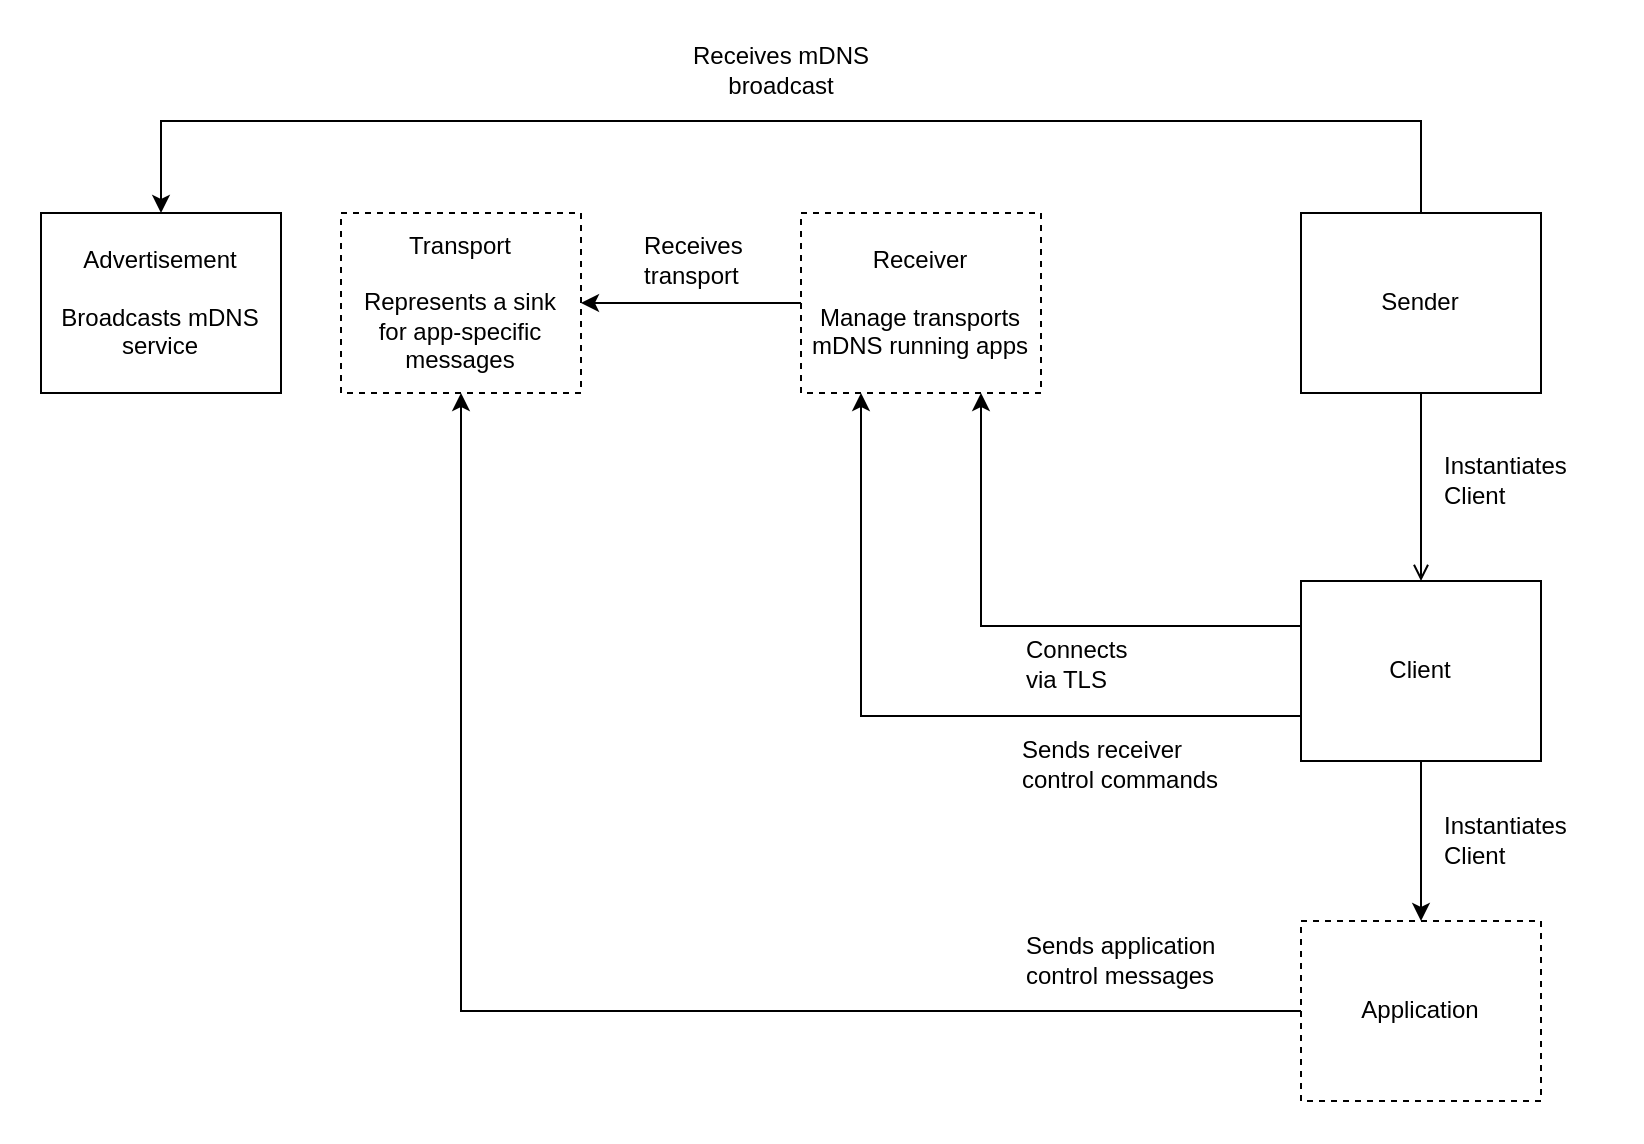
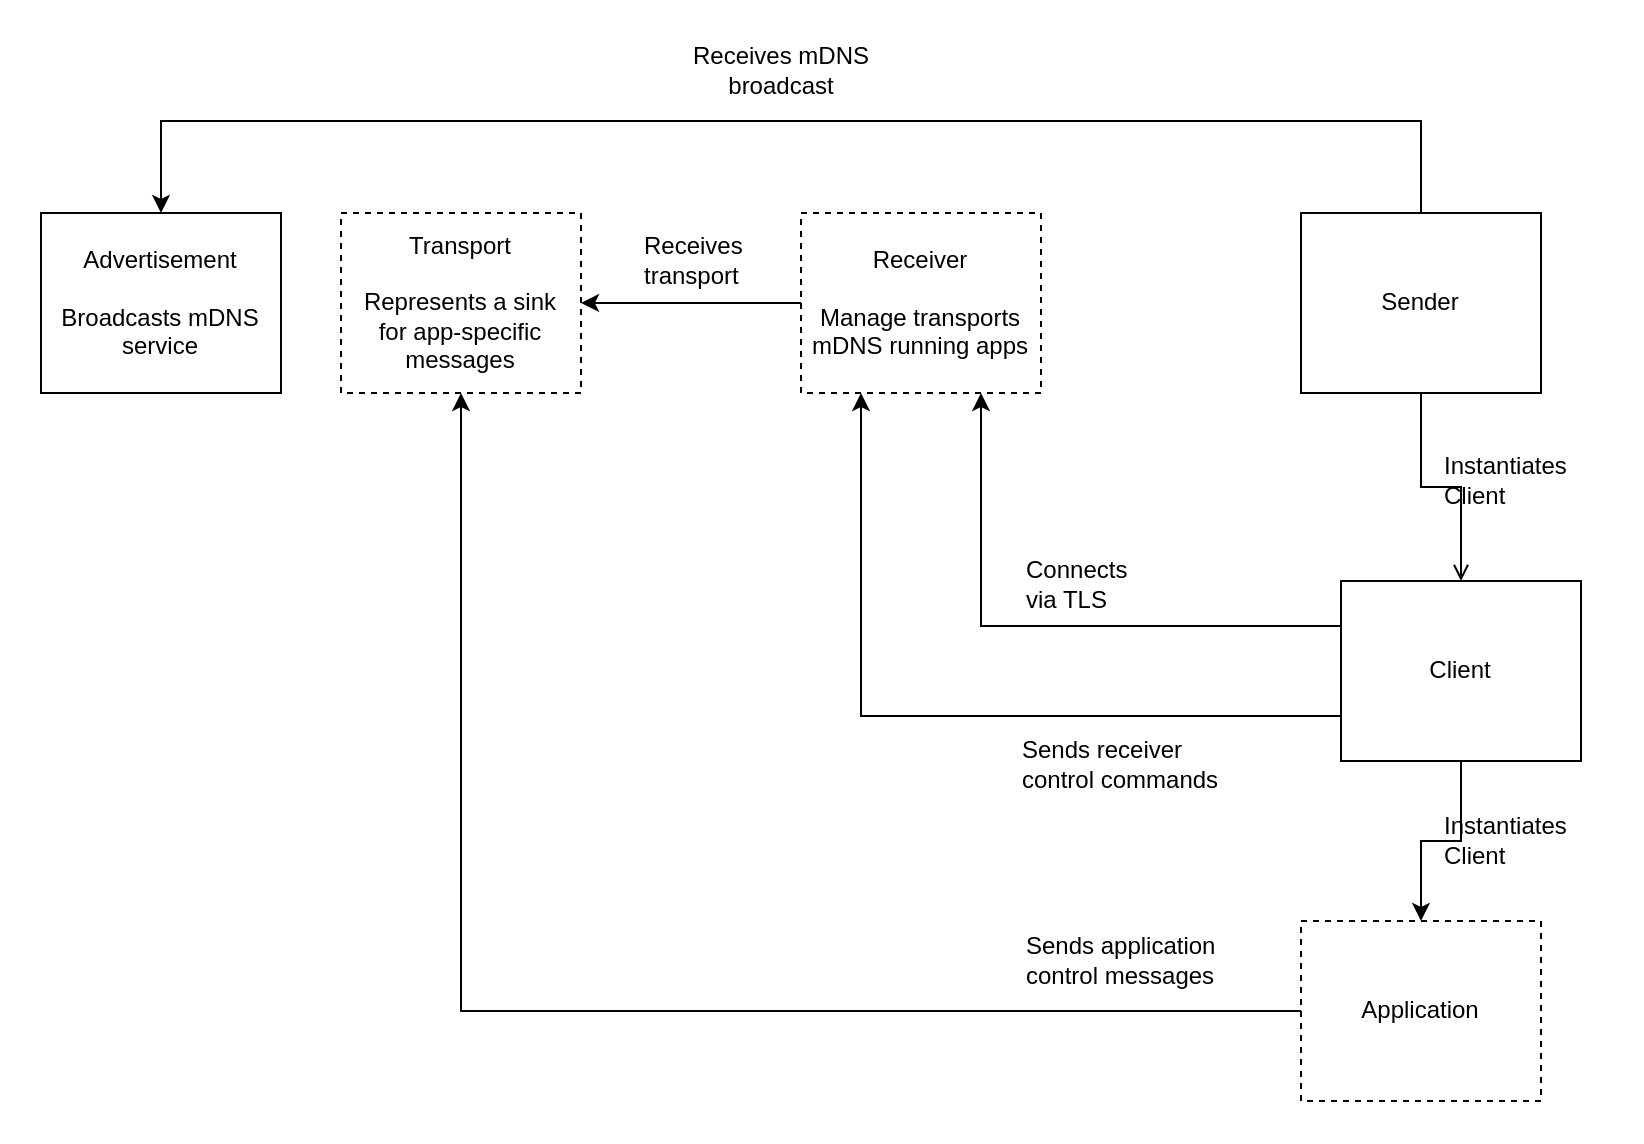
(1093, 665) -> (1093, 585)
(1421, 671) -> (1461, 671)
